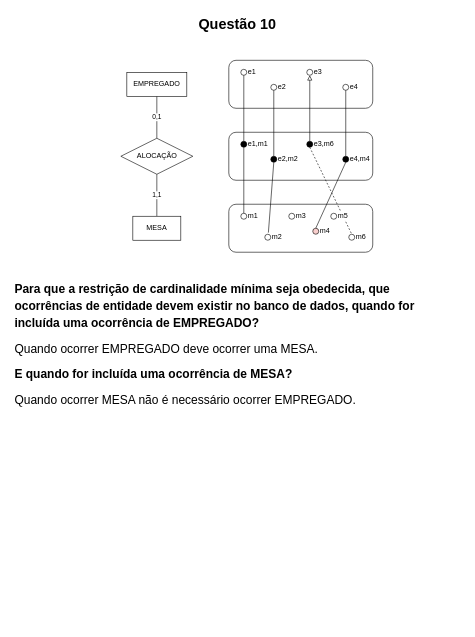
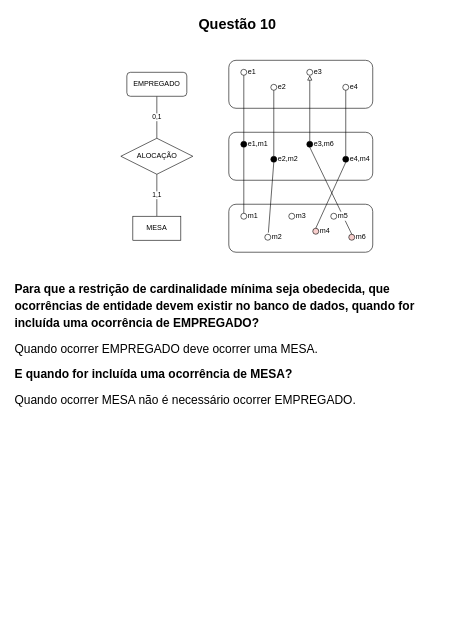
(157, 84) -> (157, 84)
(330, 190) -> (330, 190)
(352, 237) -> (352, 237)
